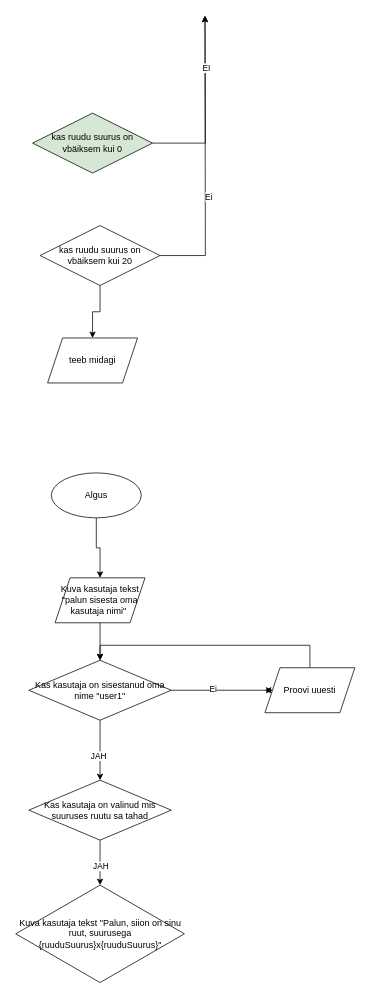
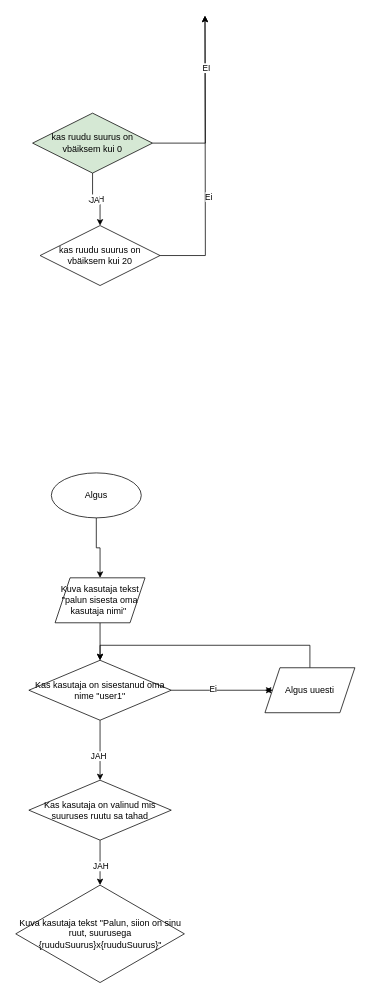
none -> (93, 191)
(93, 317) -> none
(93, 360) -> none
(310, 690) -> (310, 690)
